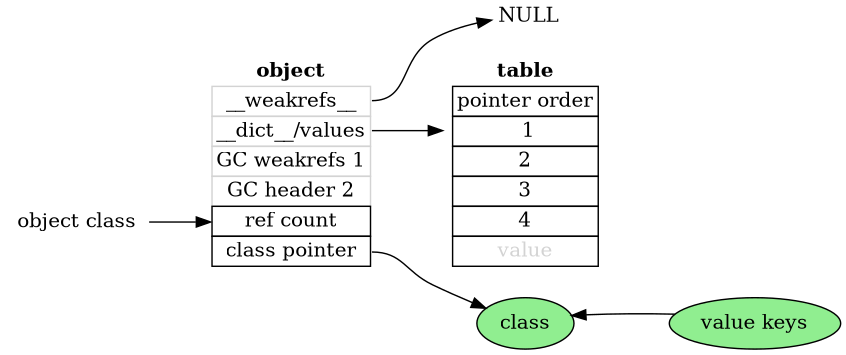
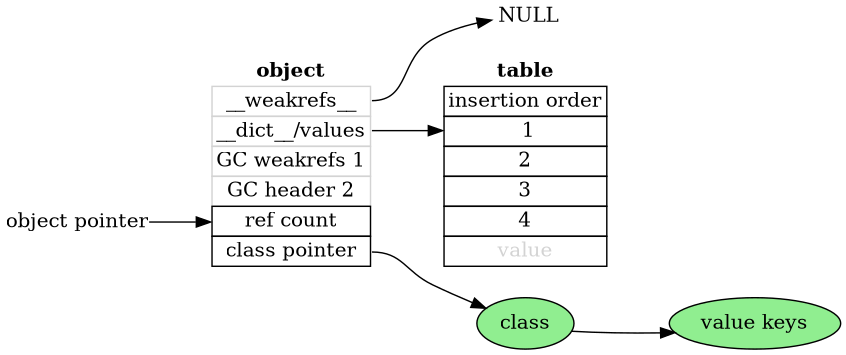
(525, 101) -> (525, 101)
(77, 222) -> (77, 222)
(630, 314) -> (616, 333)
